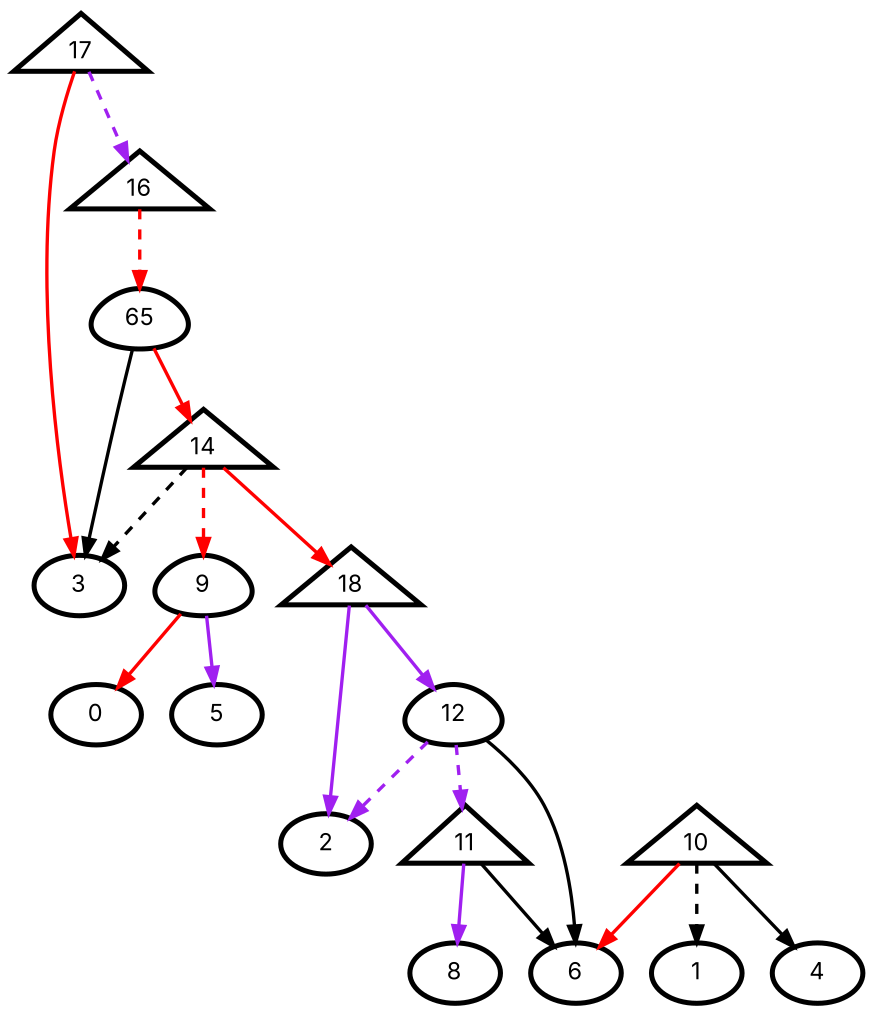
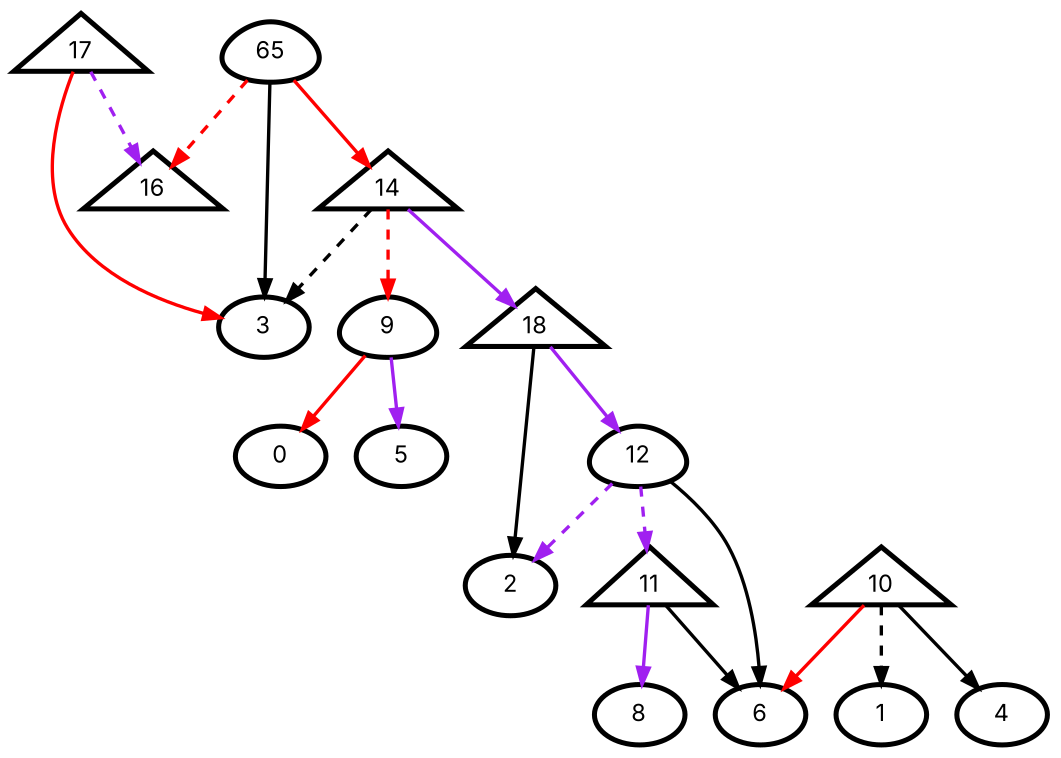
(140, 240) -> (216, 117)
(270, 510) -> (454, 252)
(340, 701) -> (524, 443)
